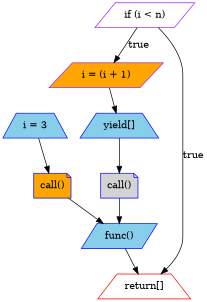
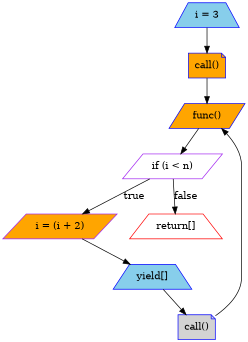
(106, 75) -> (60, 226)
(194, 156) -> (186, 196)
(119, 236) -> (207, 116)
(130, 258) -> (192, 138)
